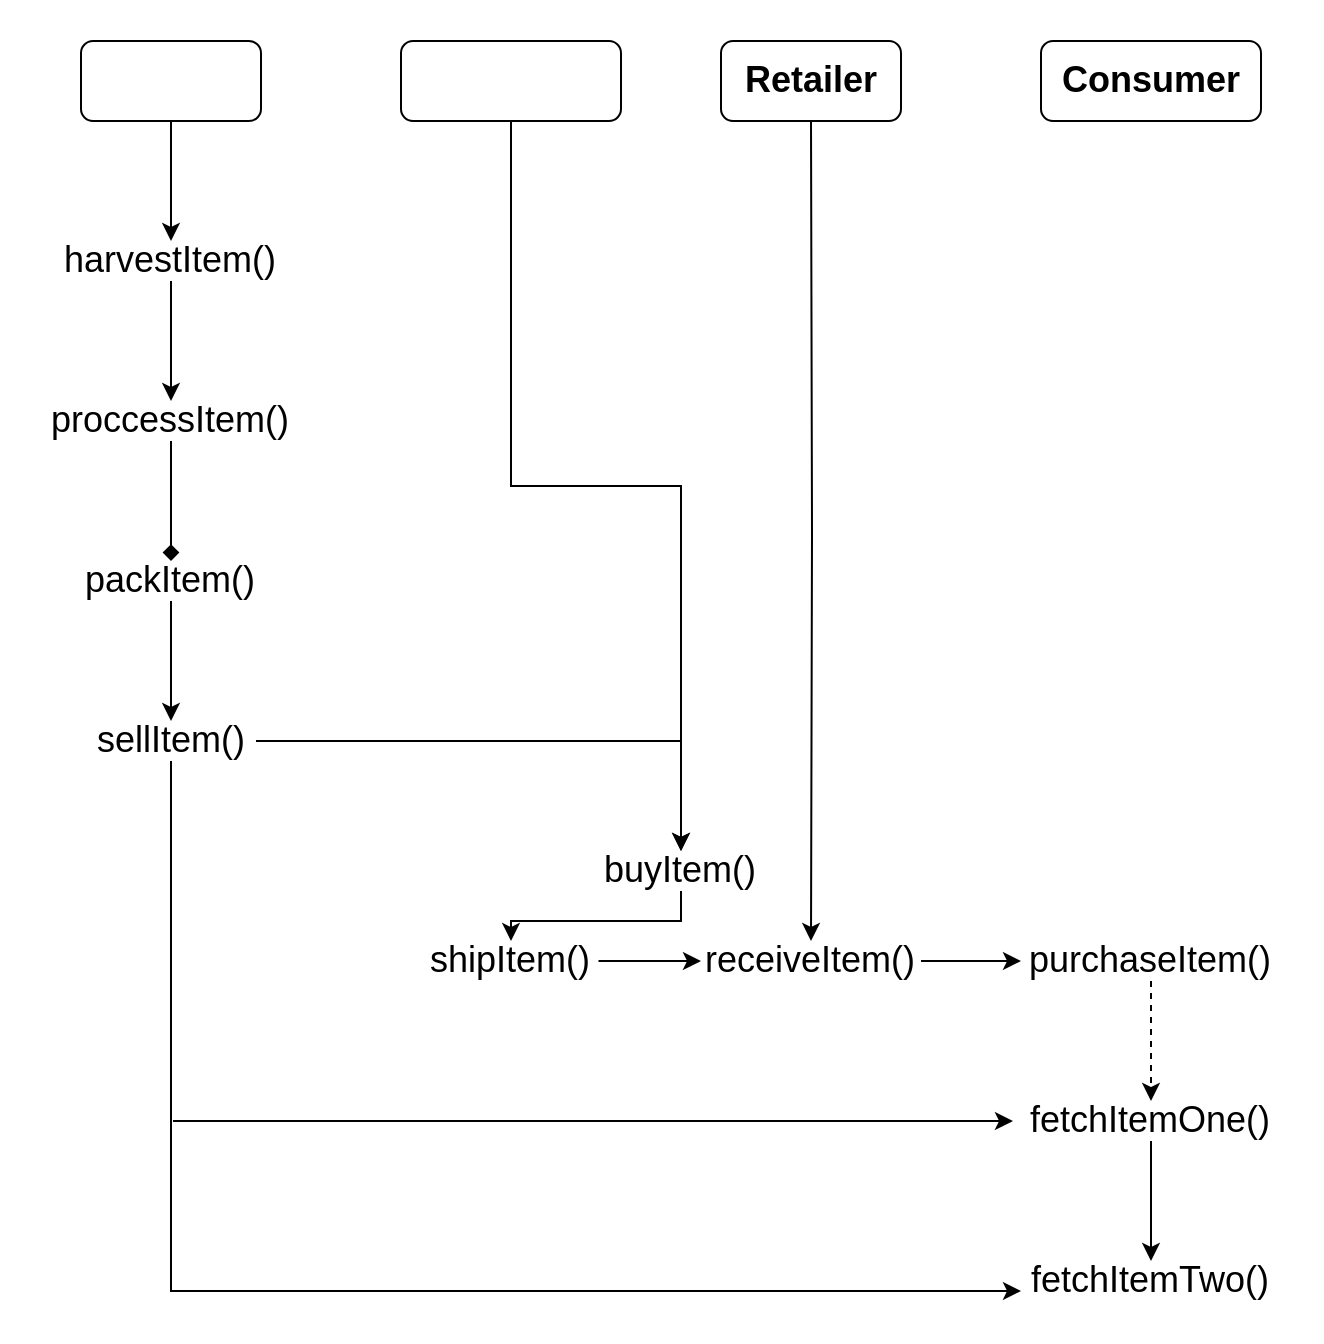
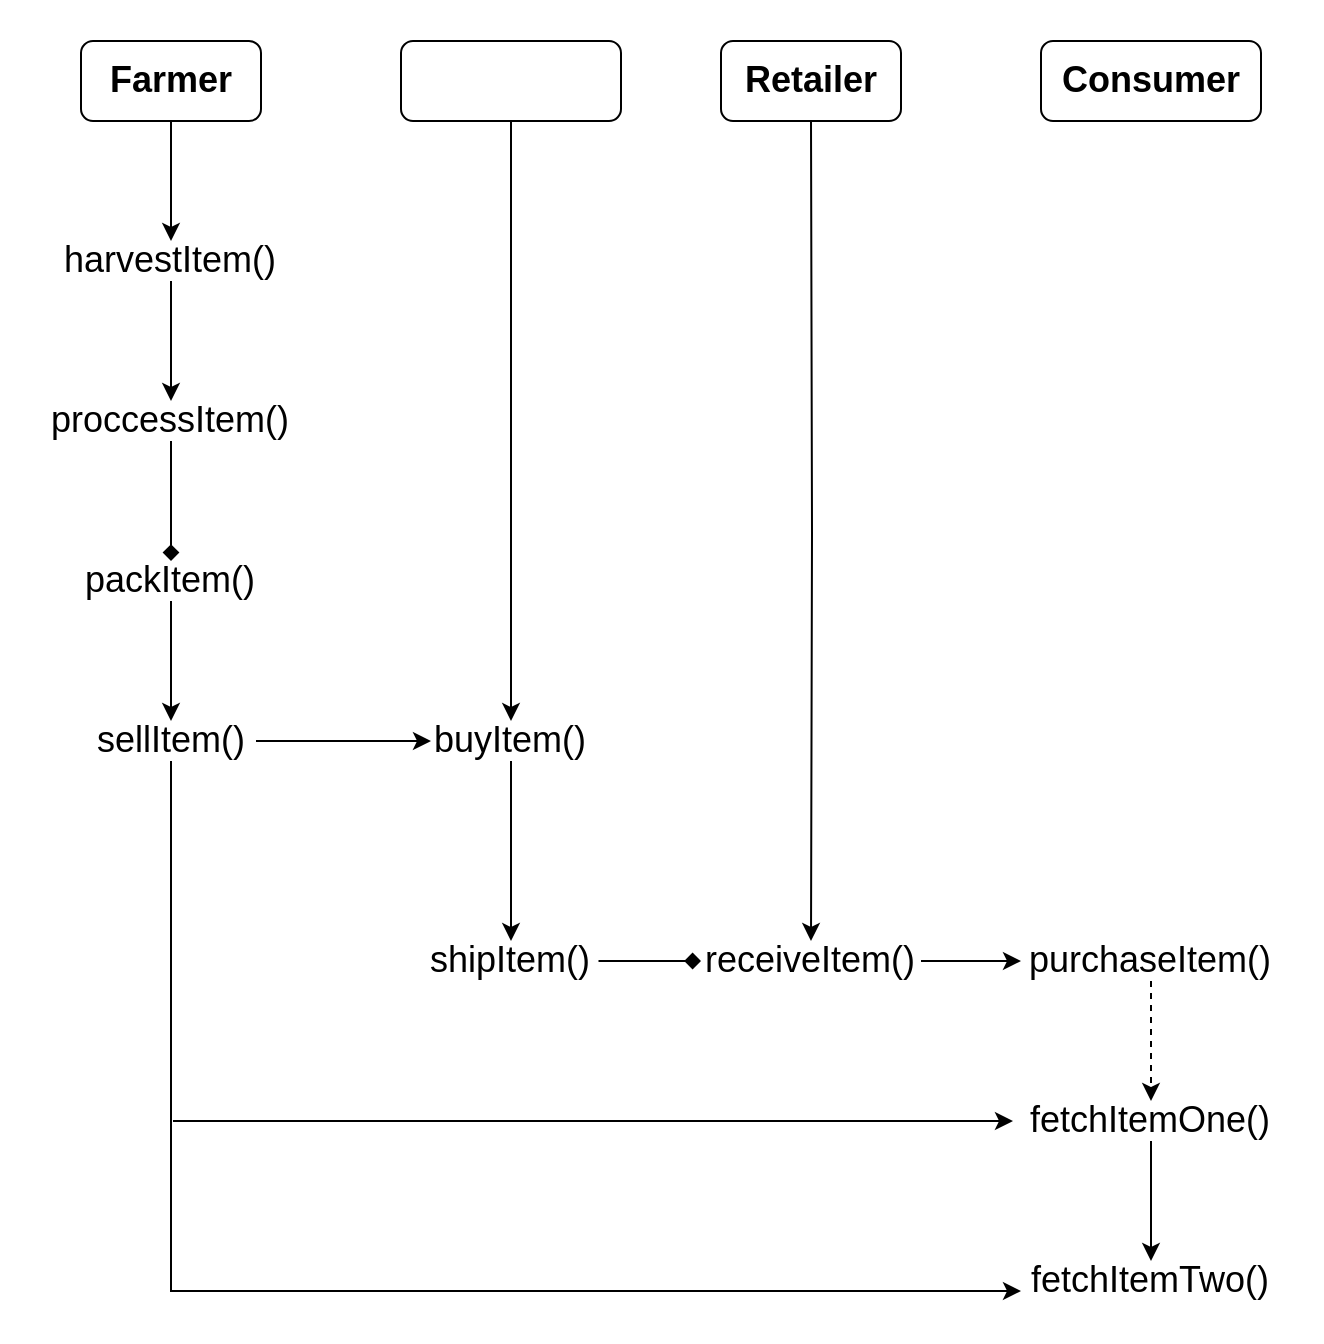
none -> (171, 81)
(681, 871) -> (511, 741)
(685, 961) -> (684, 961)
